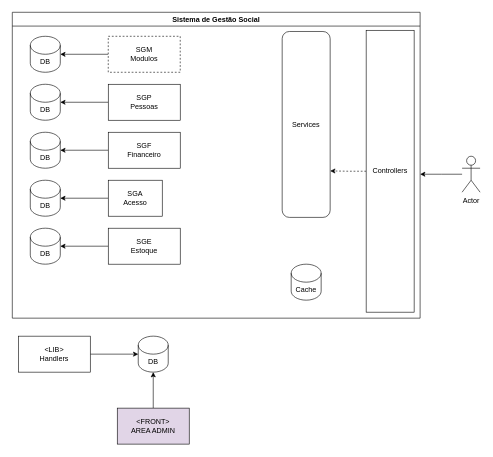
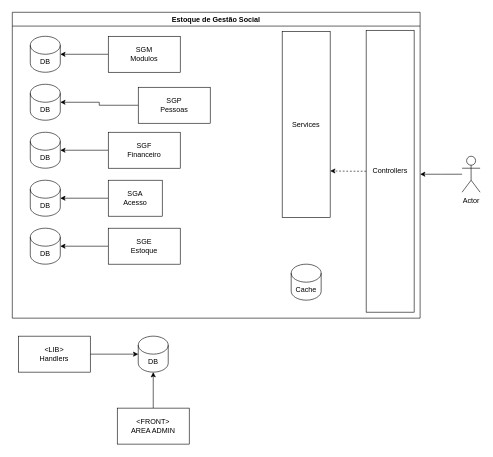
(216, 20) -> (216, 20)
(144, 54) -> (144, 54)
(144, 102) -> (174, 105)
(306, 125) -> (306, 125)
(153, 426) -> (153, 426)
